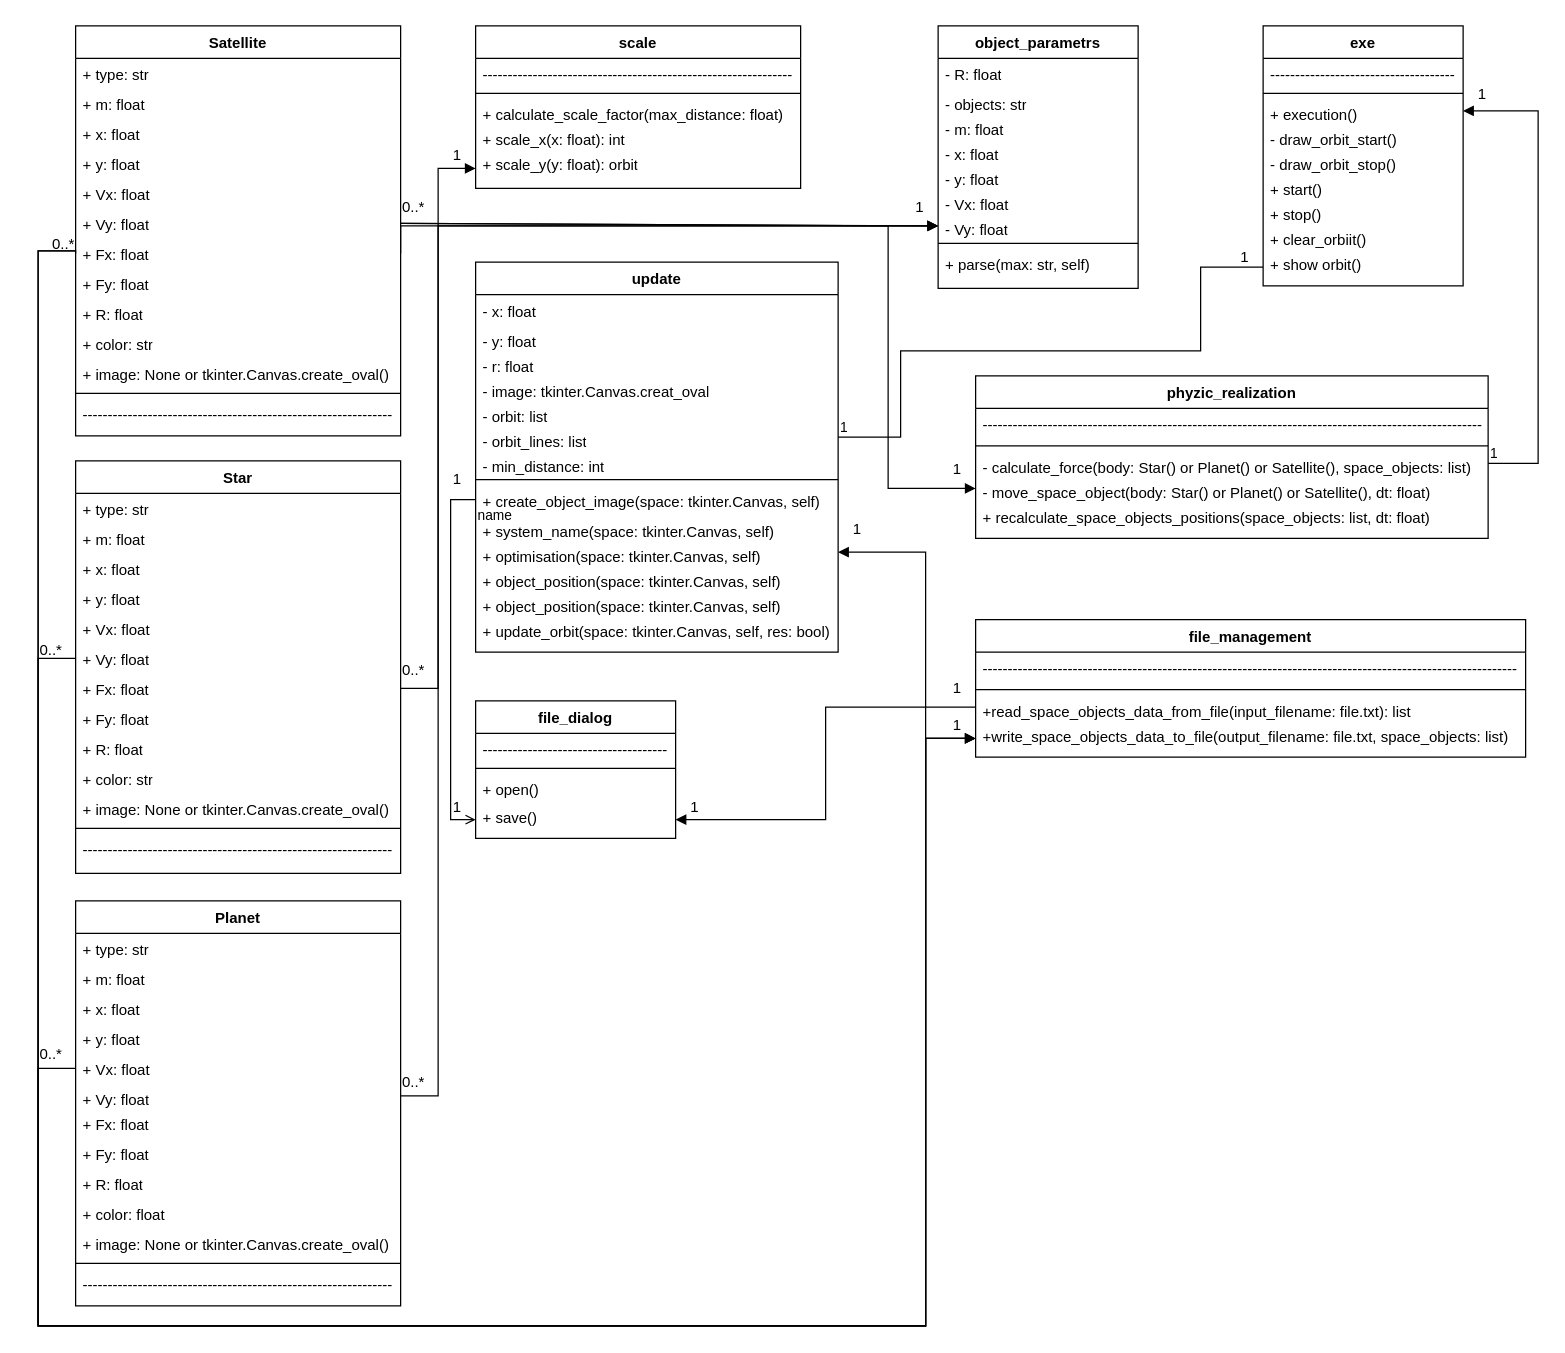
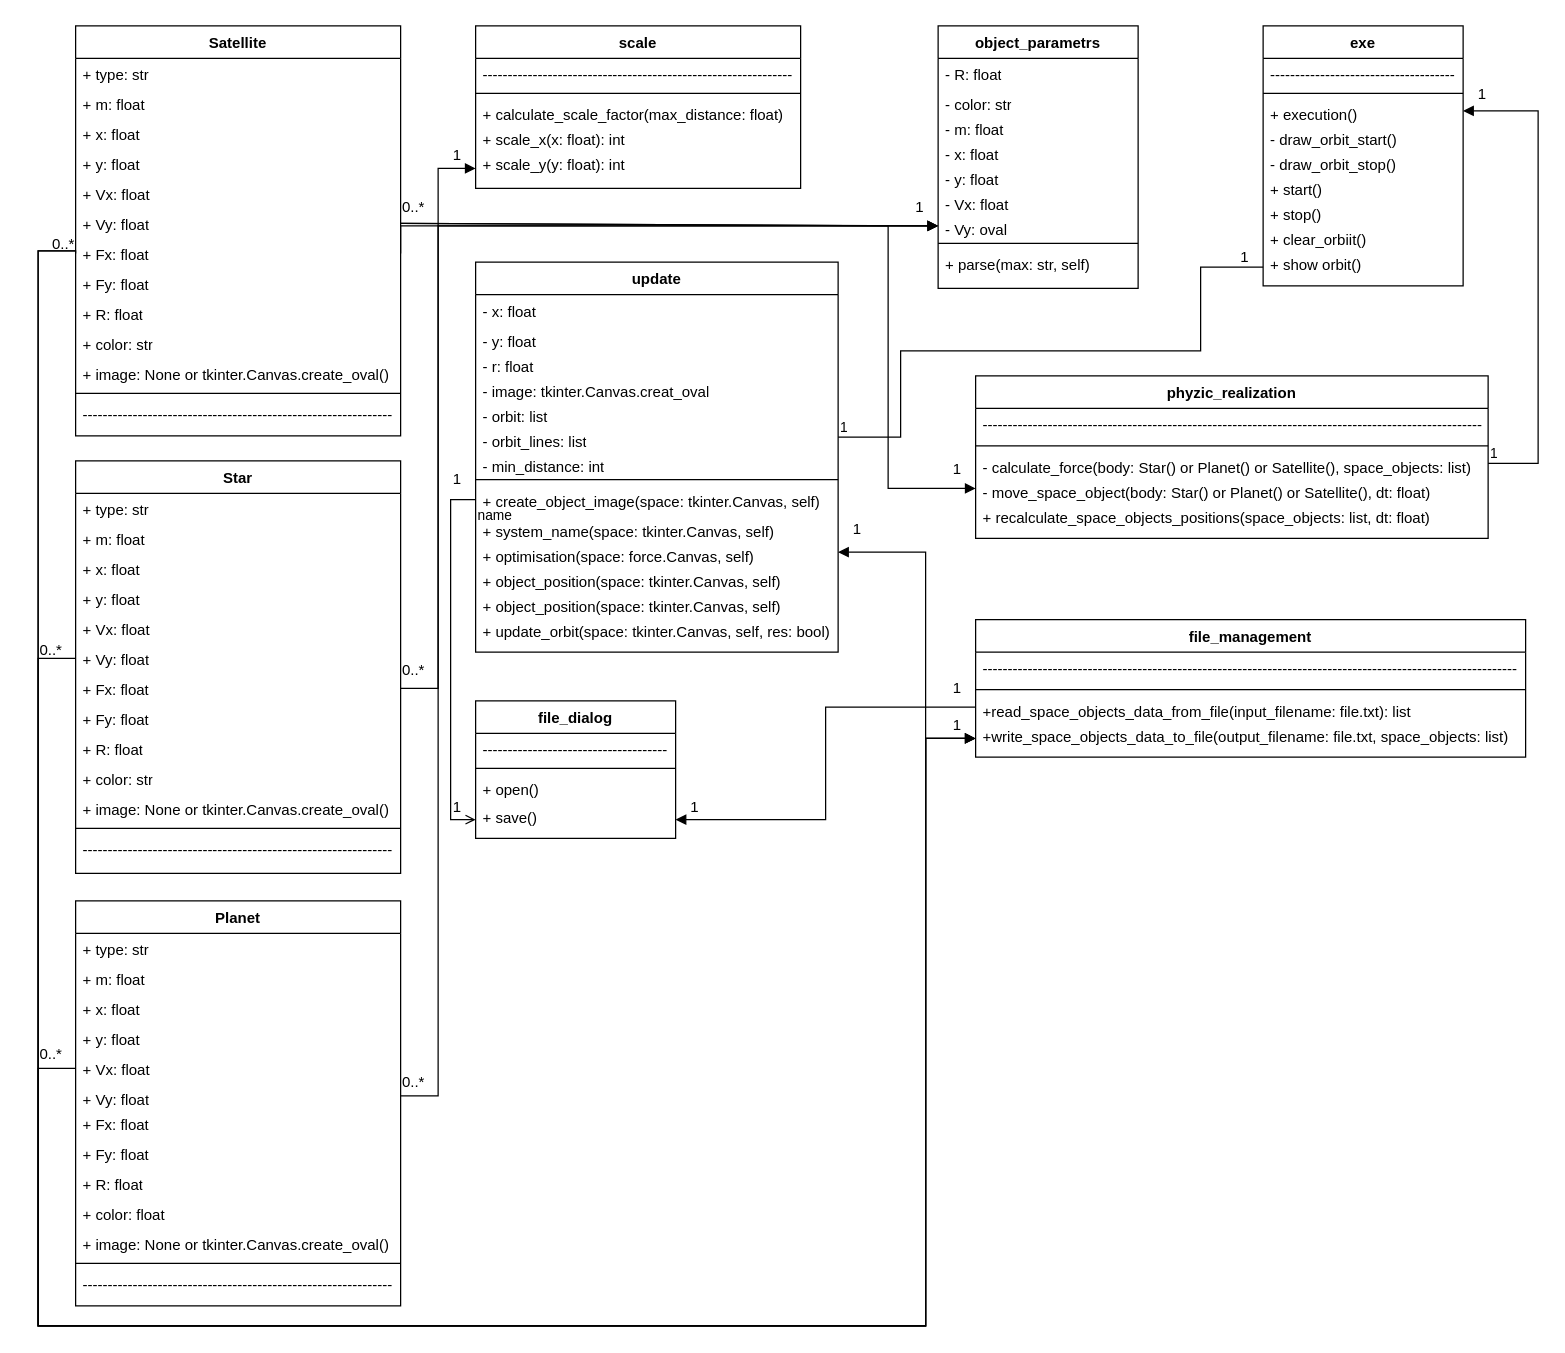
(999, 106) -> (988, 106)
(577, 166) -> (568, 166)
(984, 231) -> (980, 231)
(642, 557) -> (636, 557)
